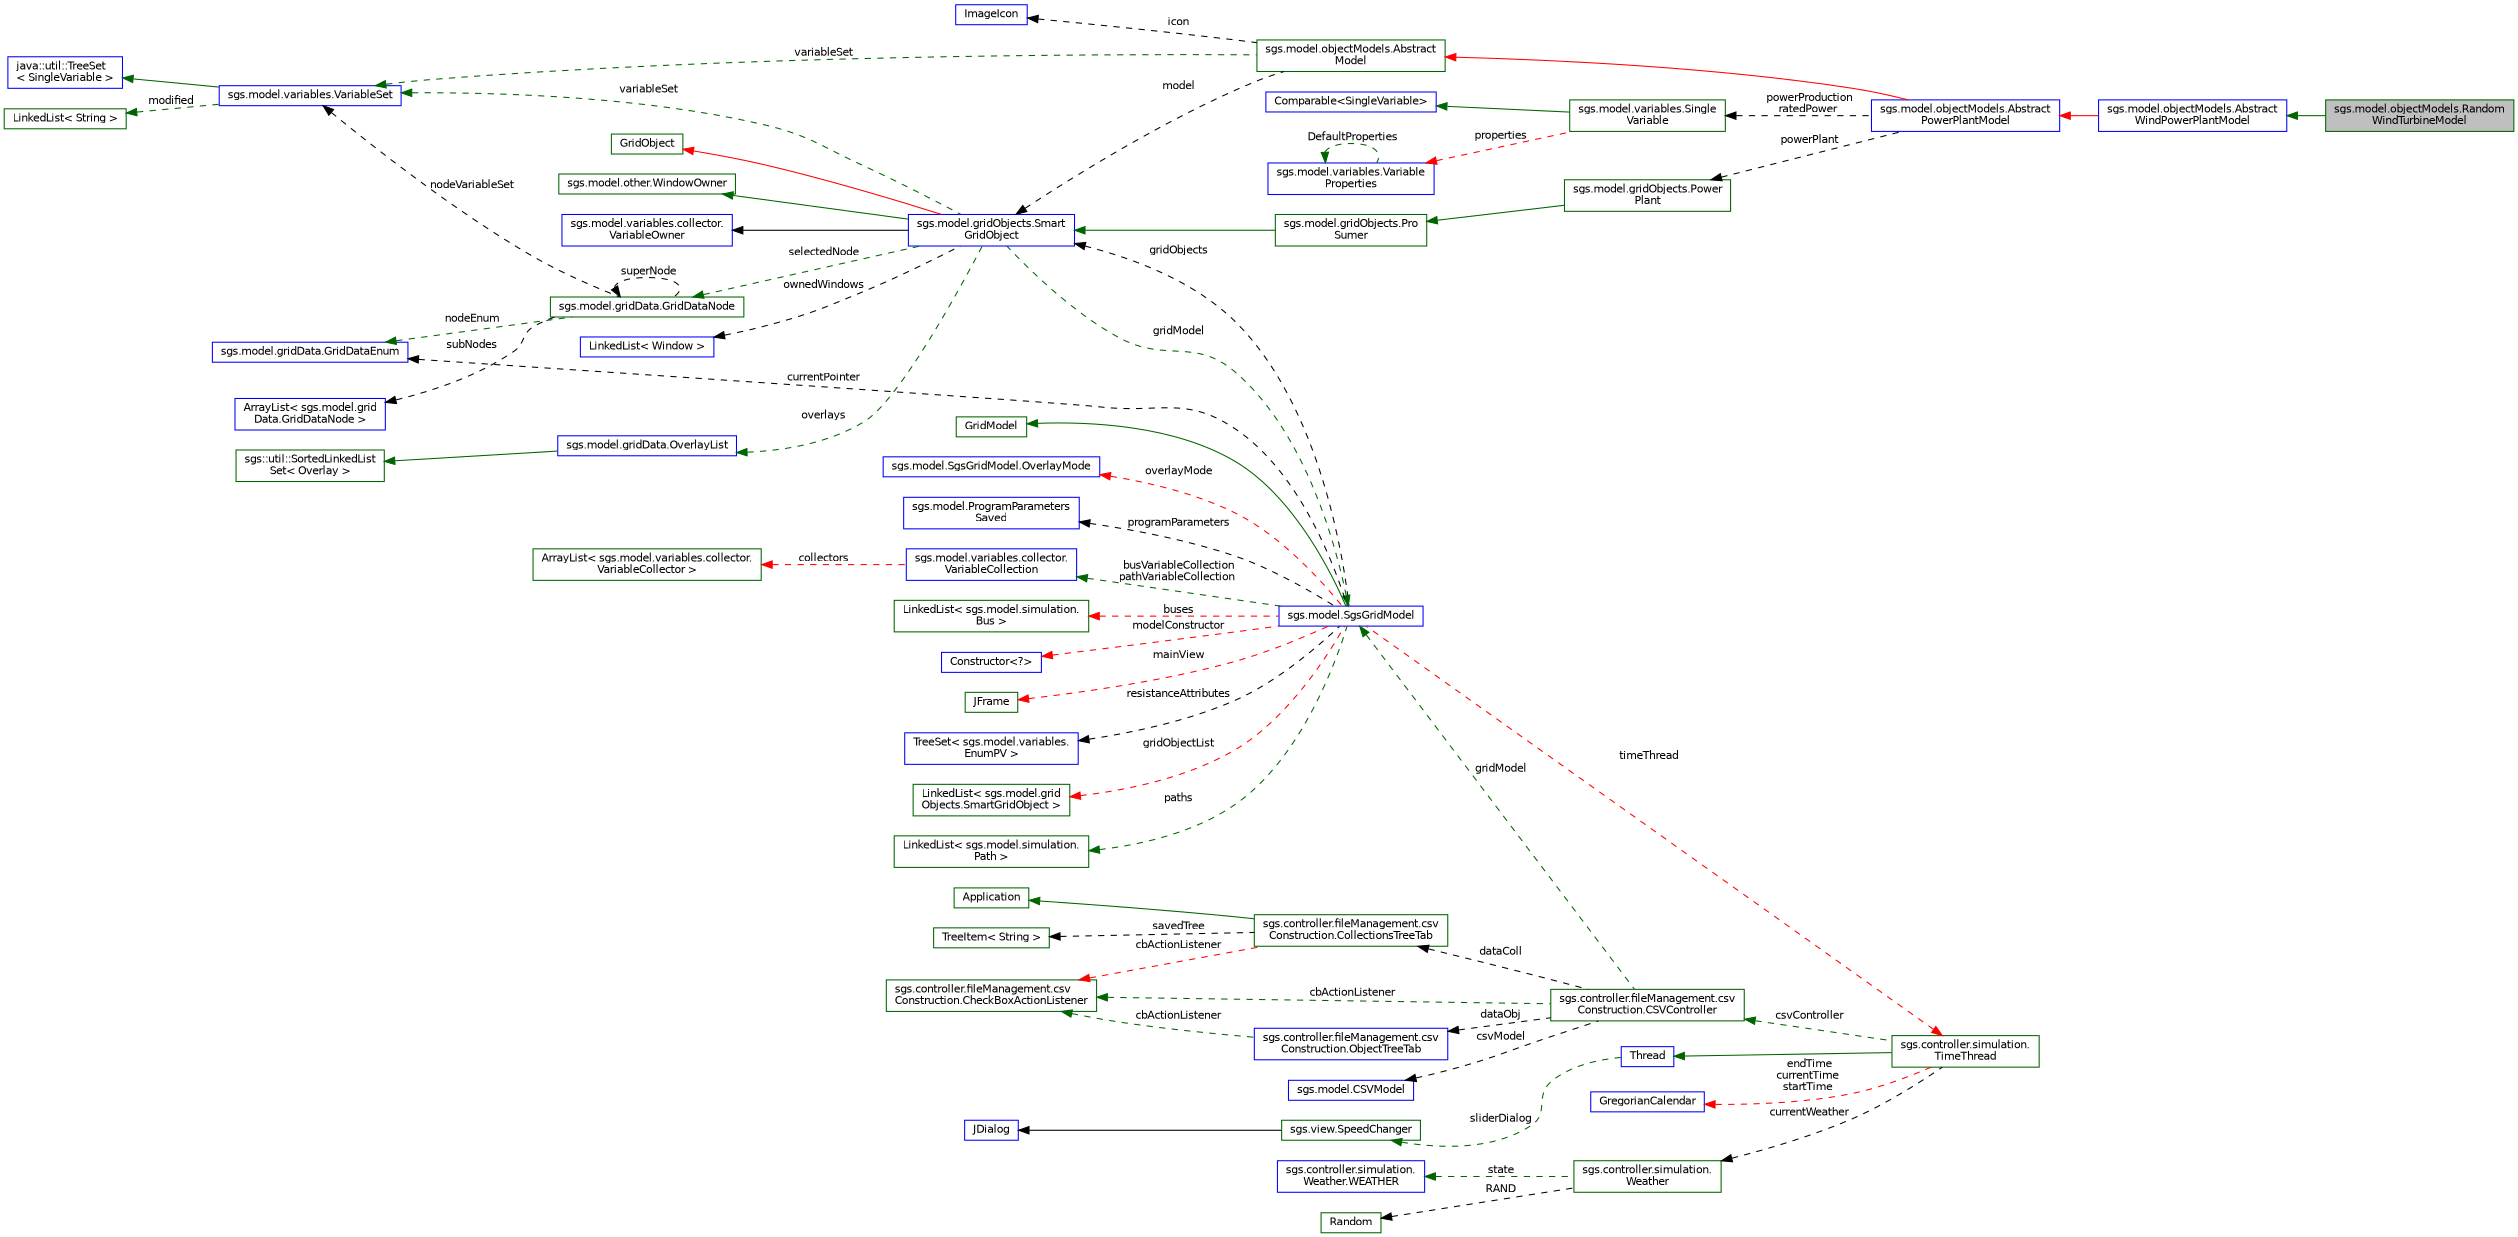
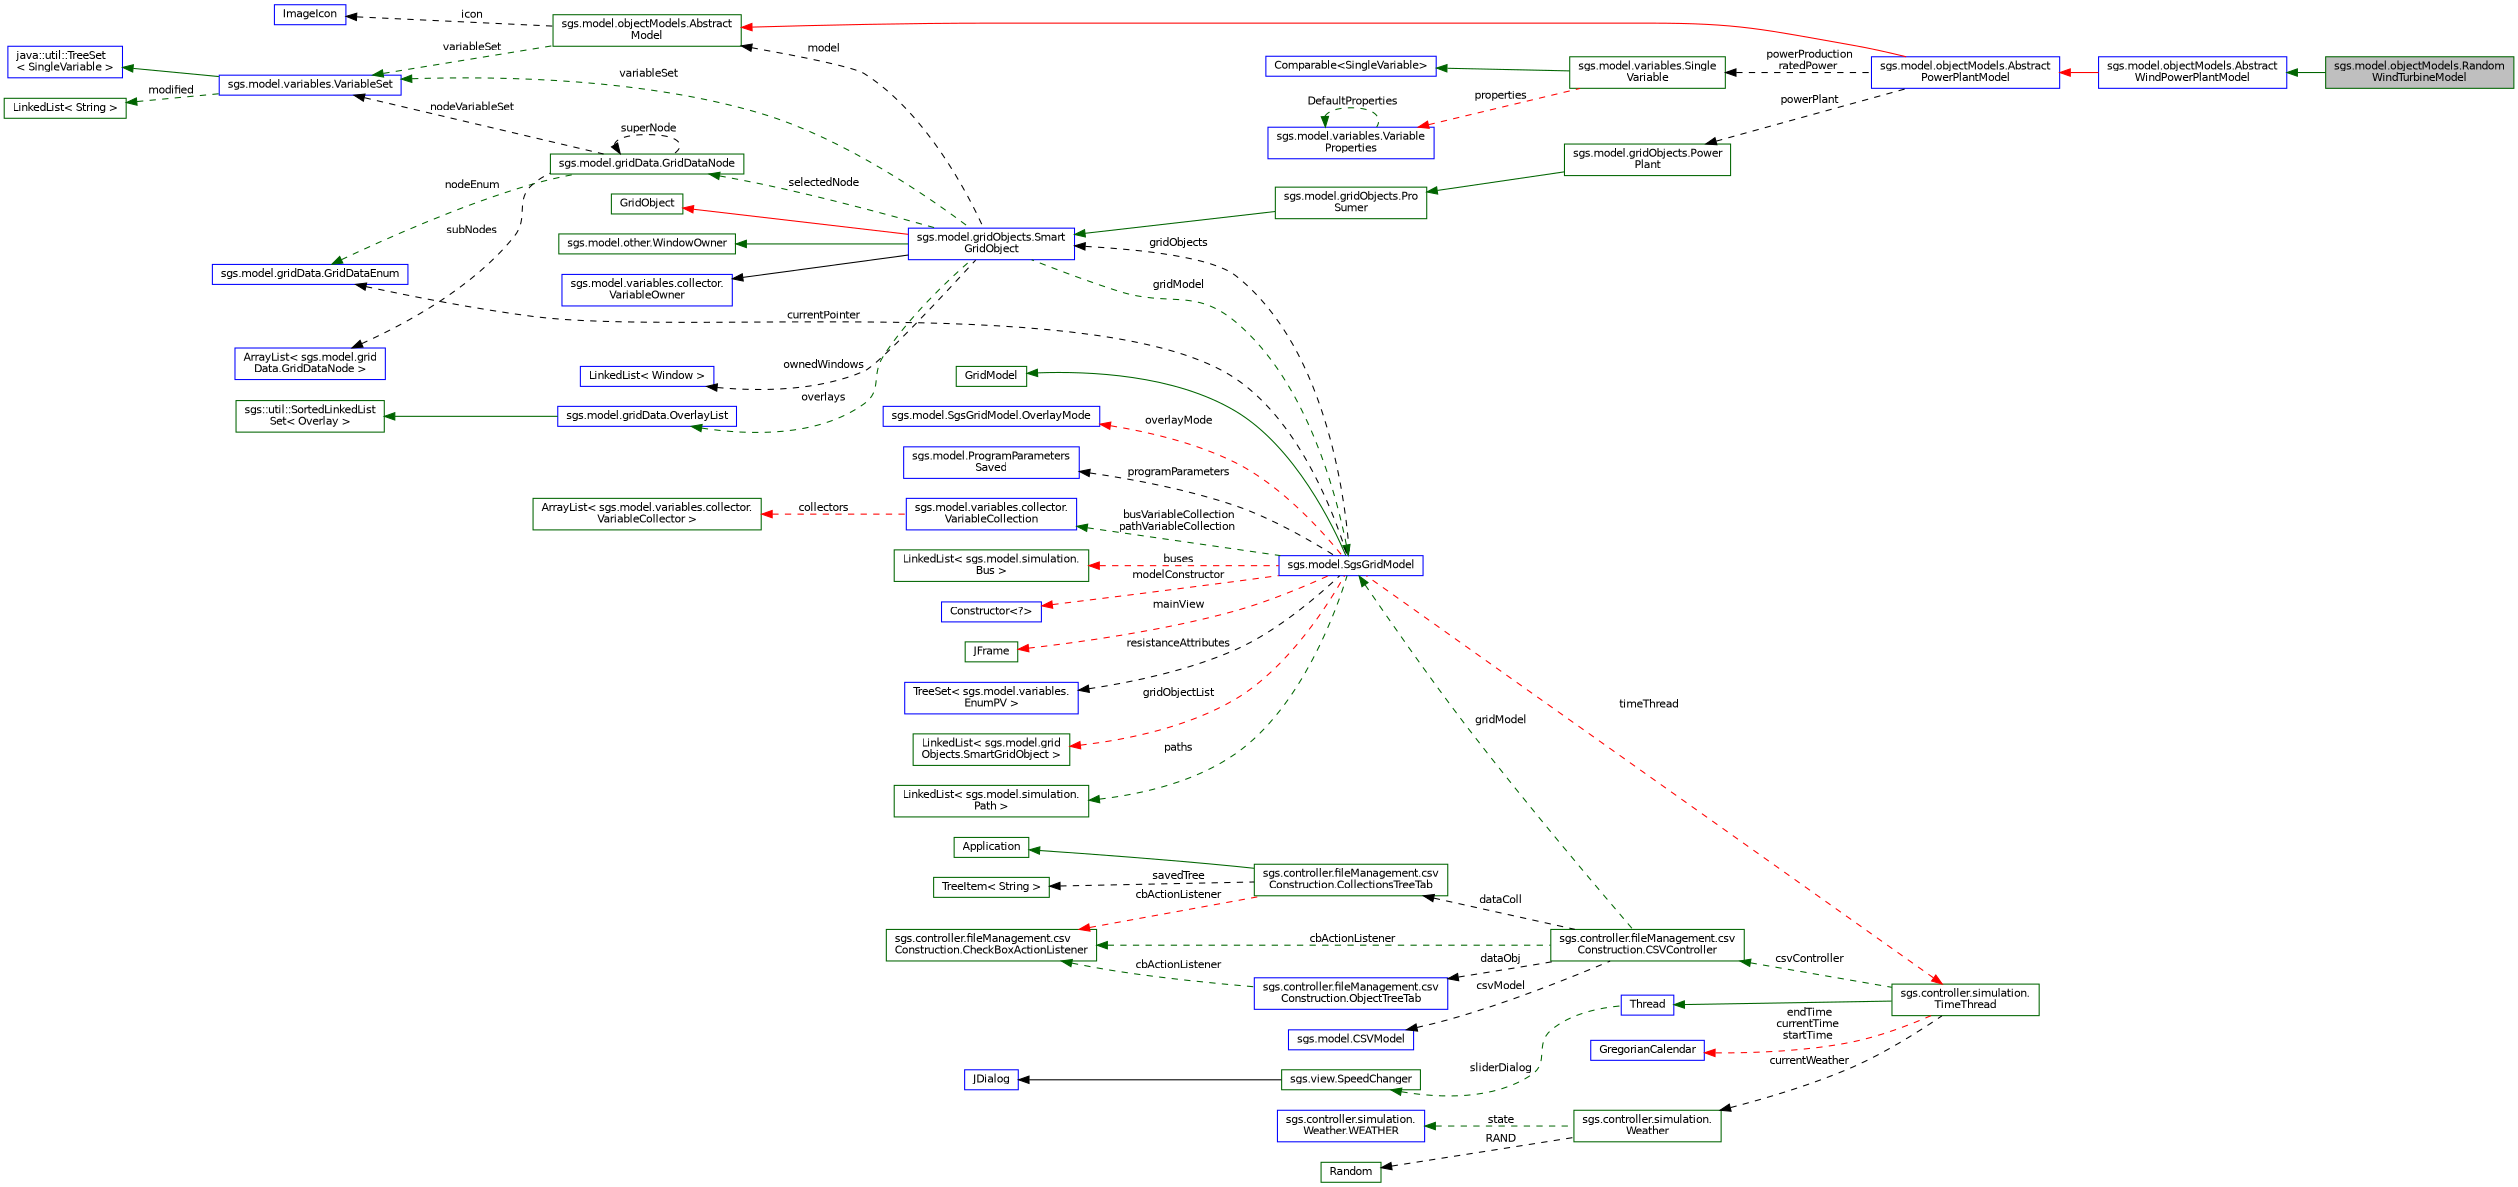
(1151, 133) -> (896, 99)
